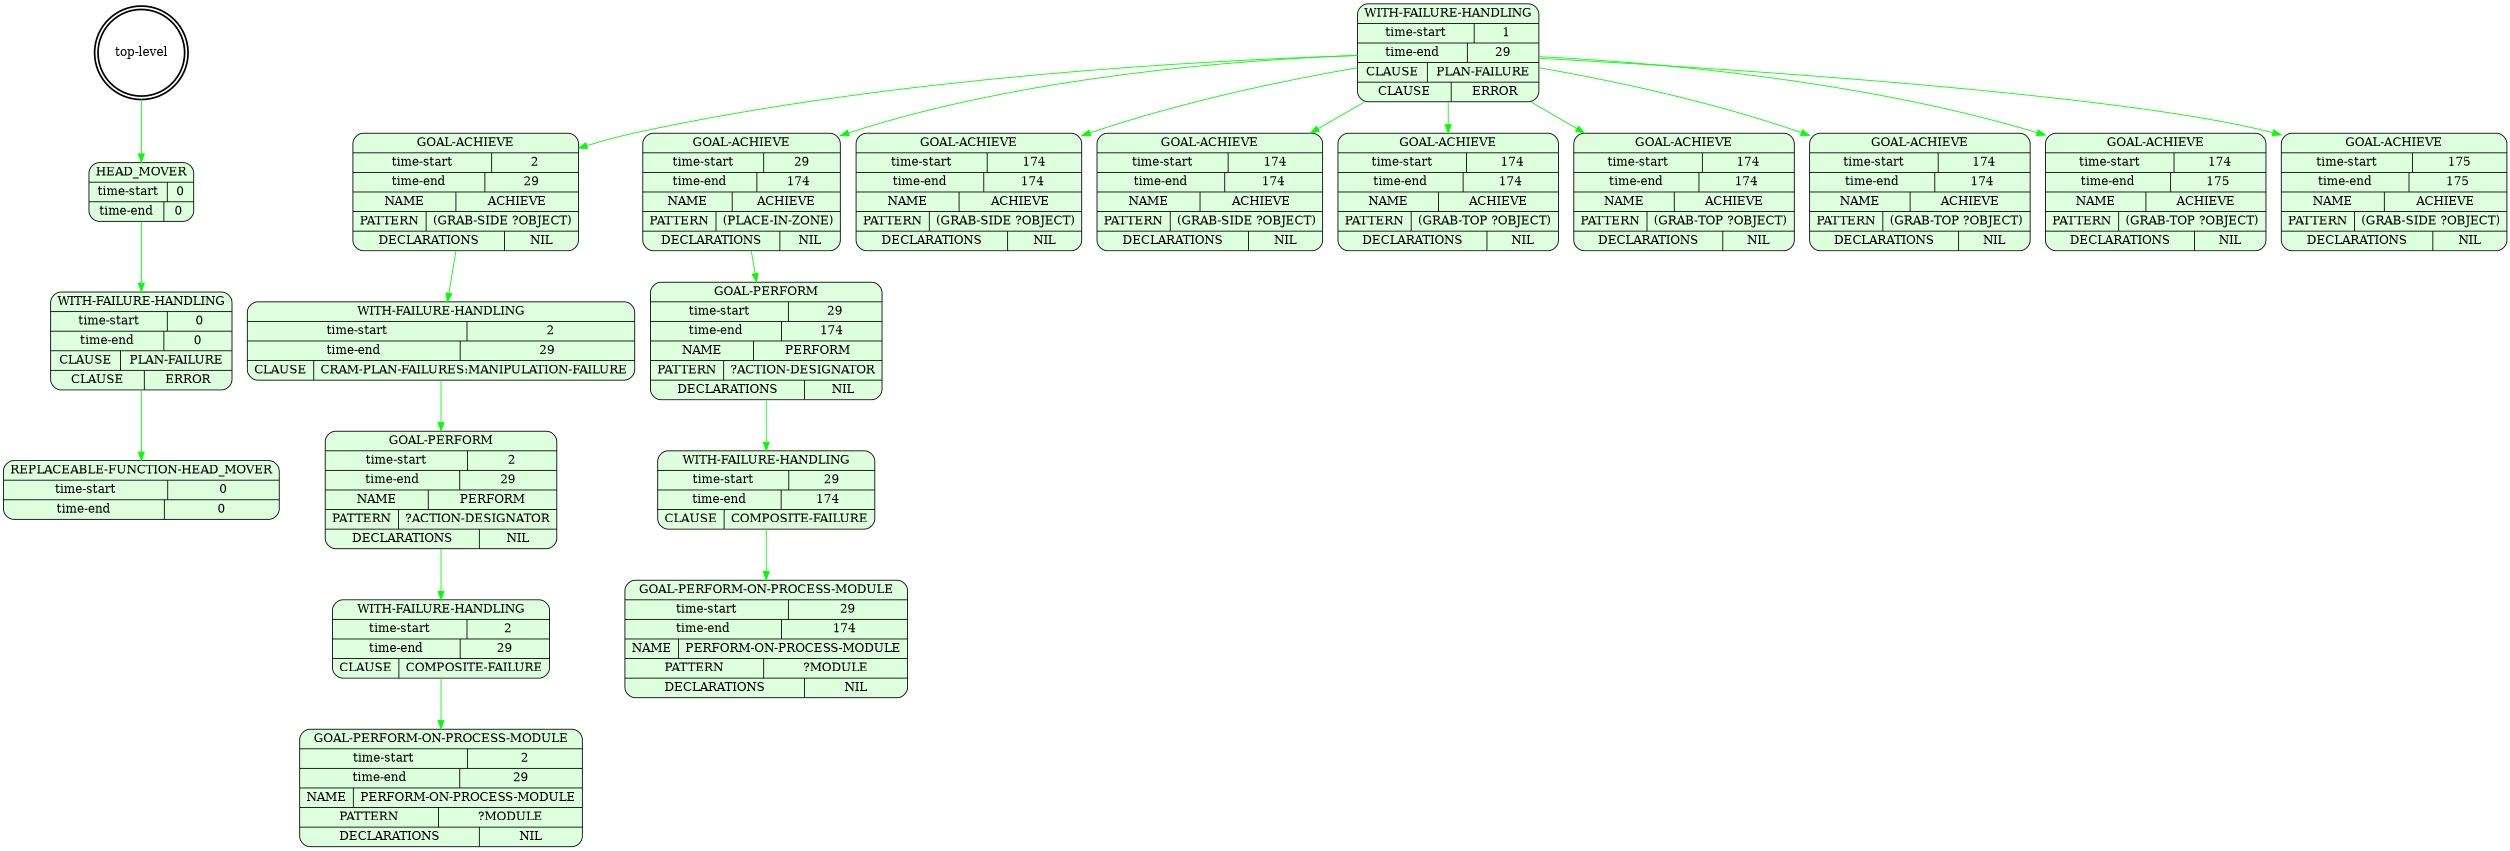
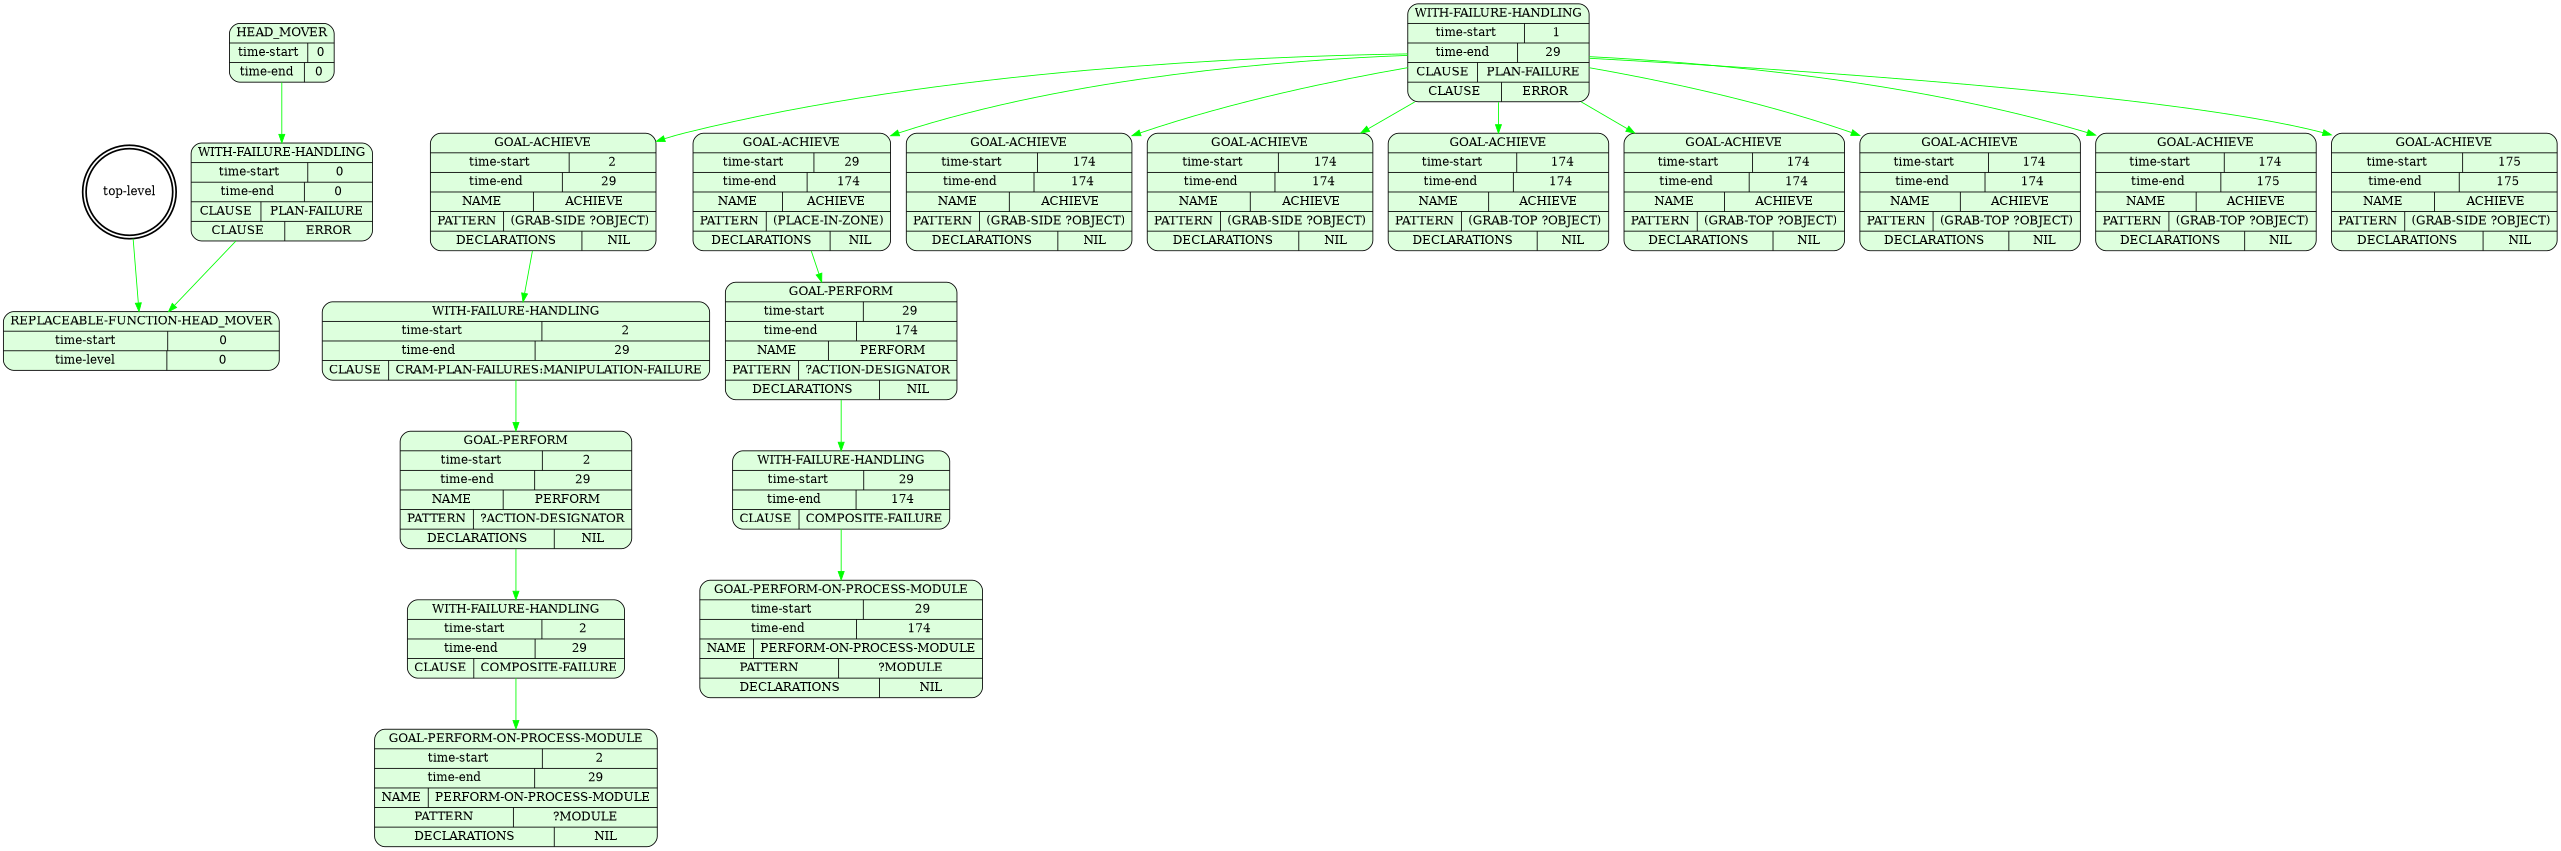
(141, 127) -> (136, 271)
(84, 509) -> (85, 360)
